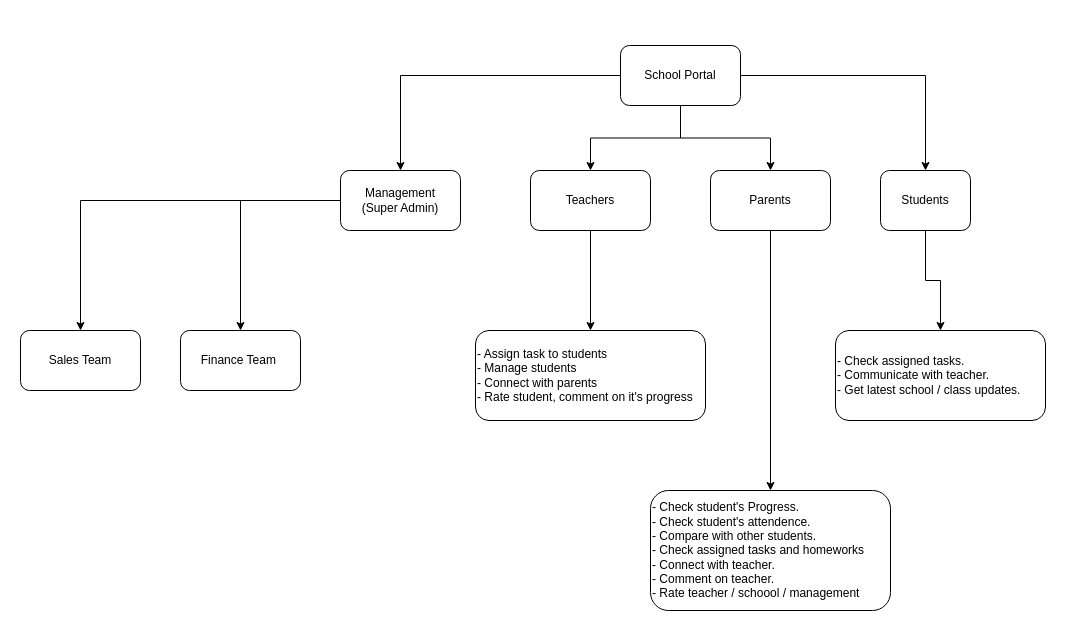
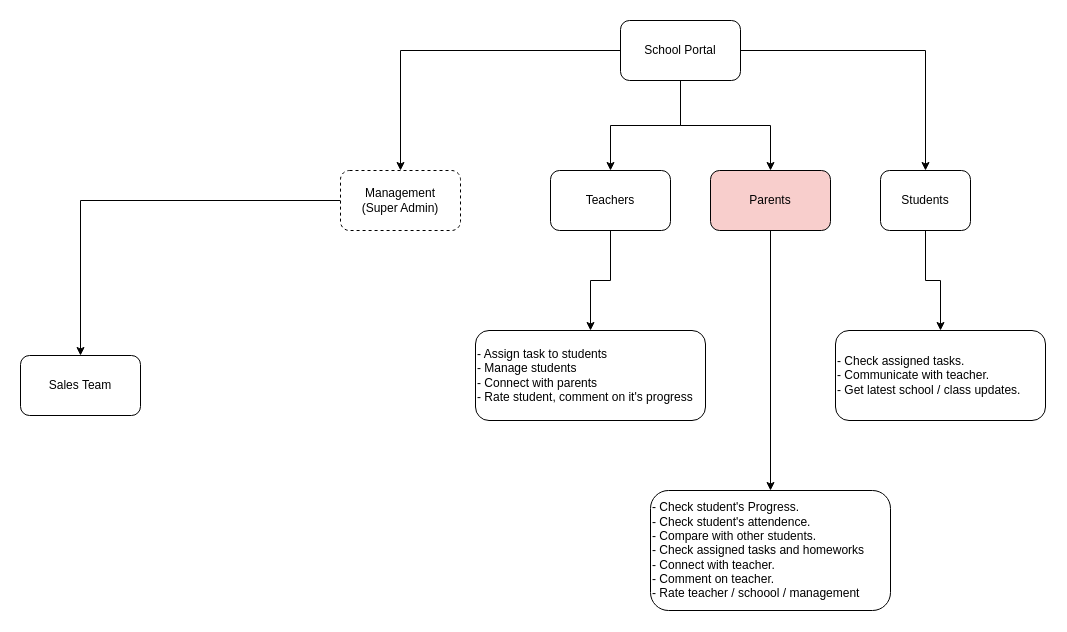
(681, 76) -> (681, 51)
(401, 201) -> (401, 201)
(591, 201) -> (611, 201)
(771, 201) -> (771, 201)
(241, 263) -> none
(81, 361) -> (81, 386)
(241, 361) -> none
